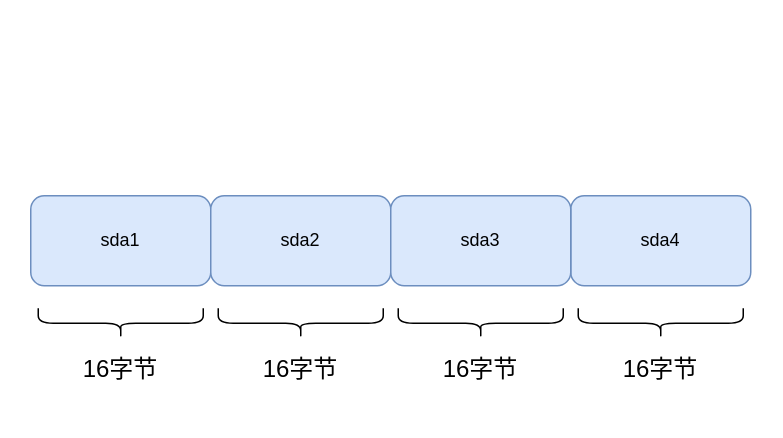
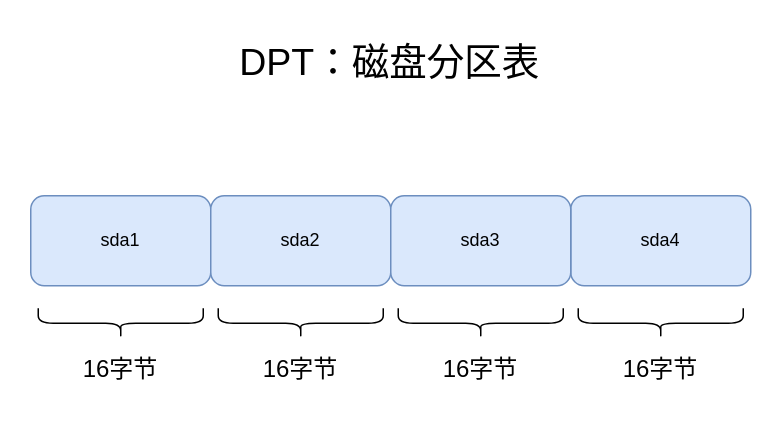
none -> (390, 61)
